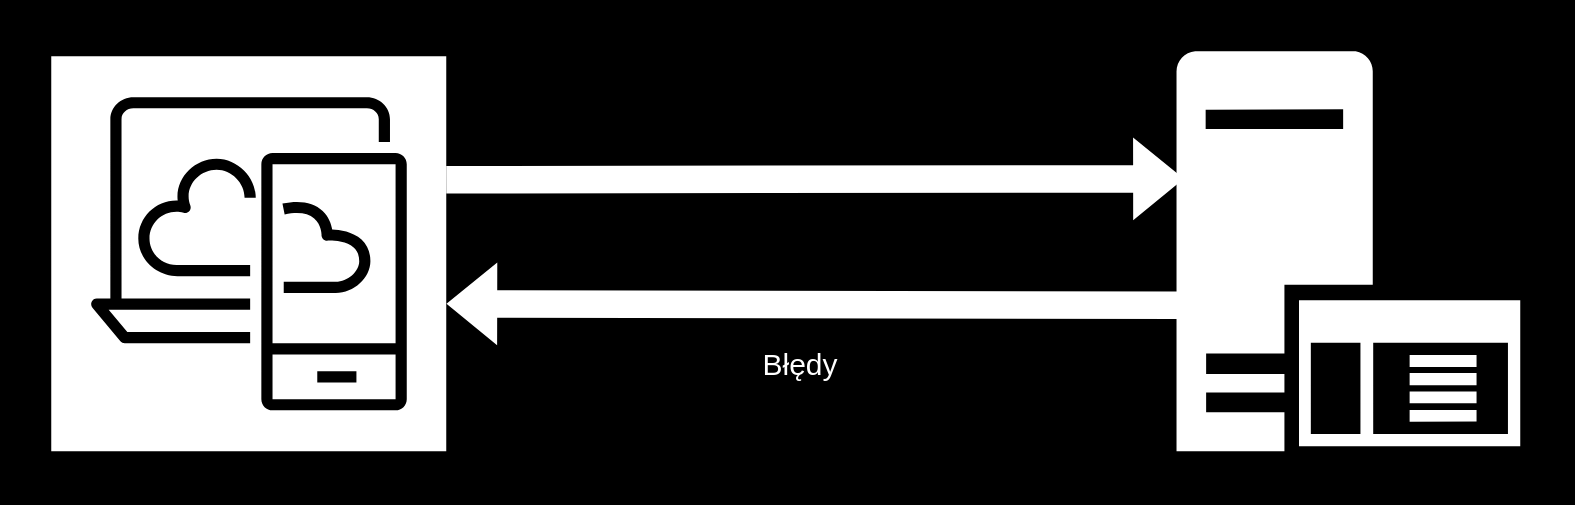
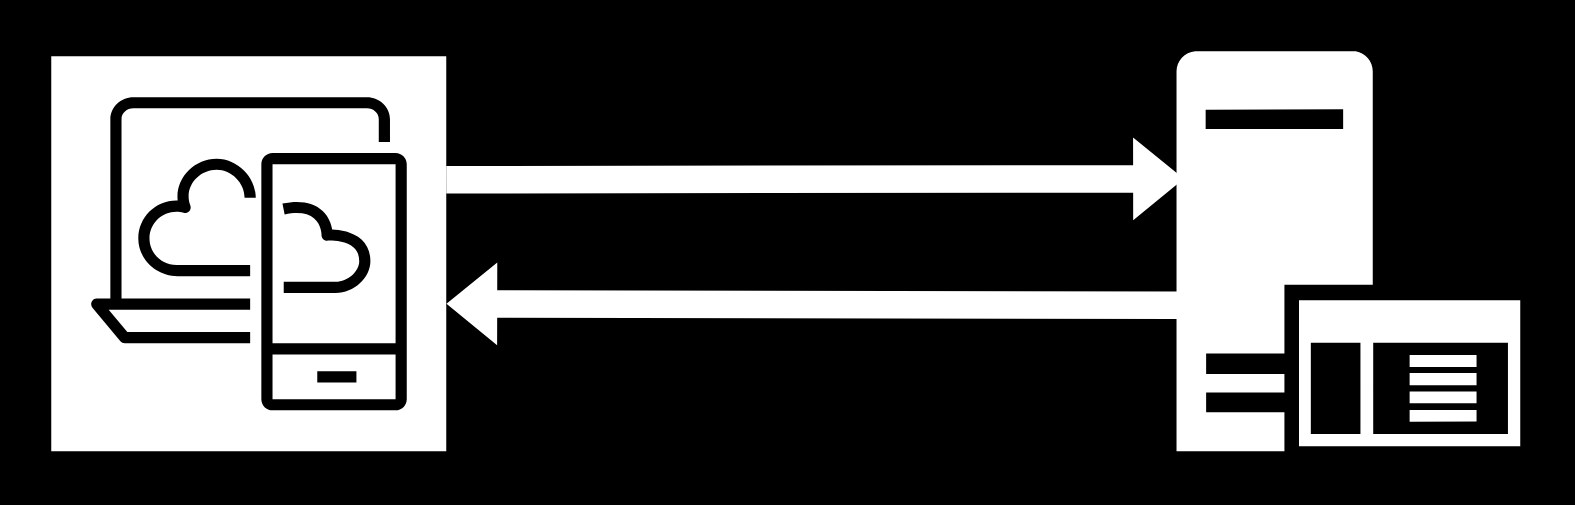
(801, 366) -> none
